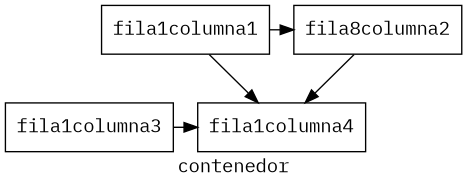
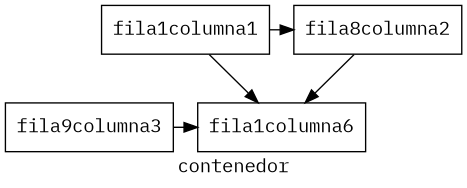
(89, 127) -> (89, 127)
(282, 127) -> (282, 127)
